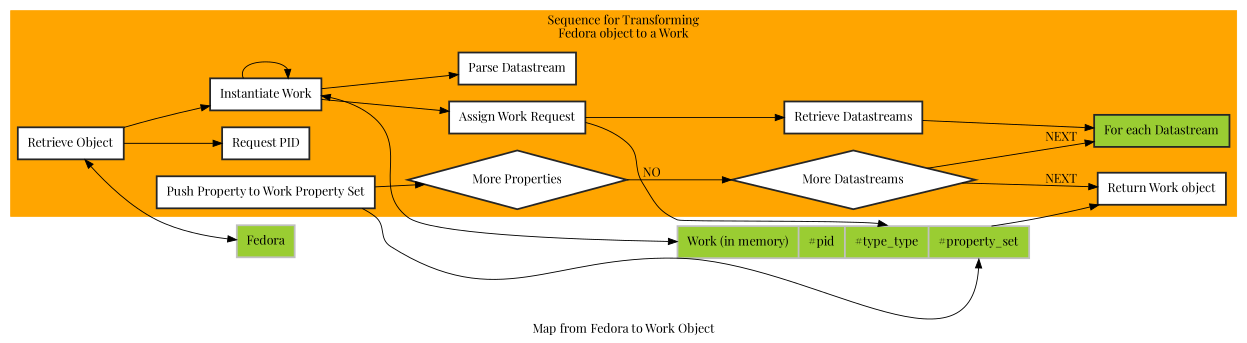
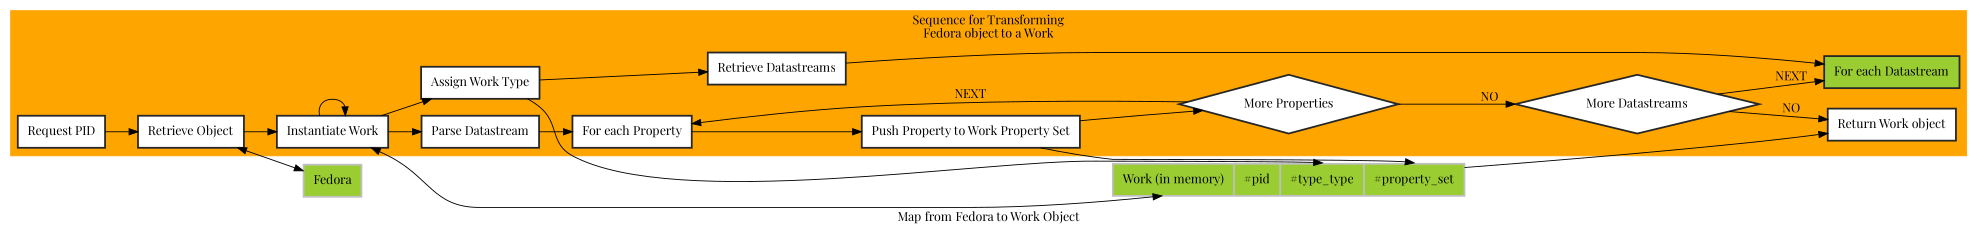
(517, 118) -> (480, 83)
none -> (632, 132)
(168, 143) -> (117, 132)
(1062, 179) -> (1792, 109)
